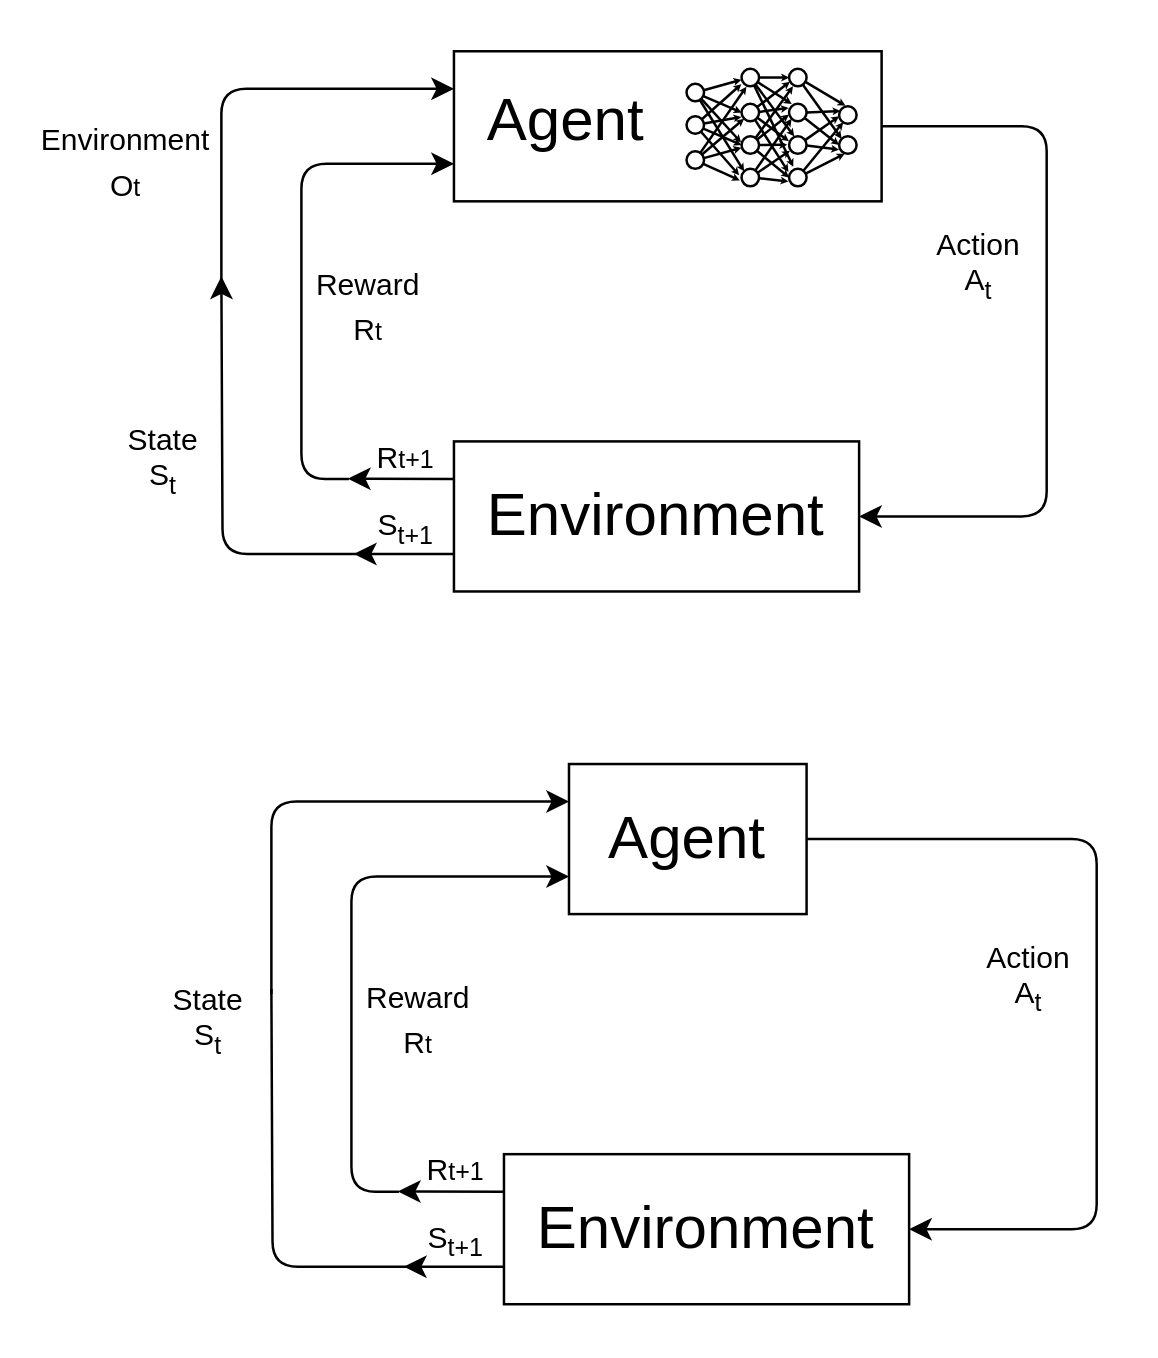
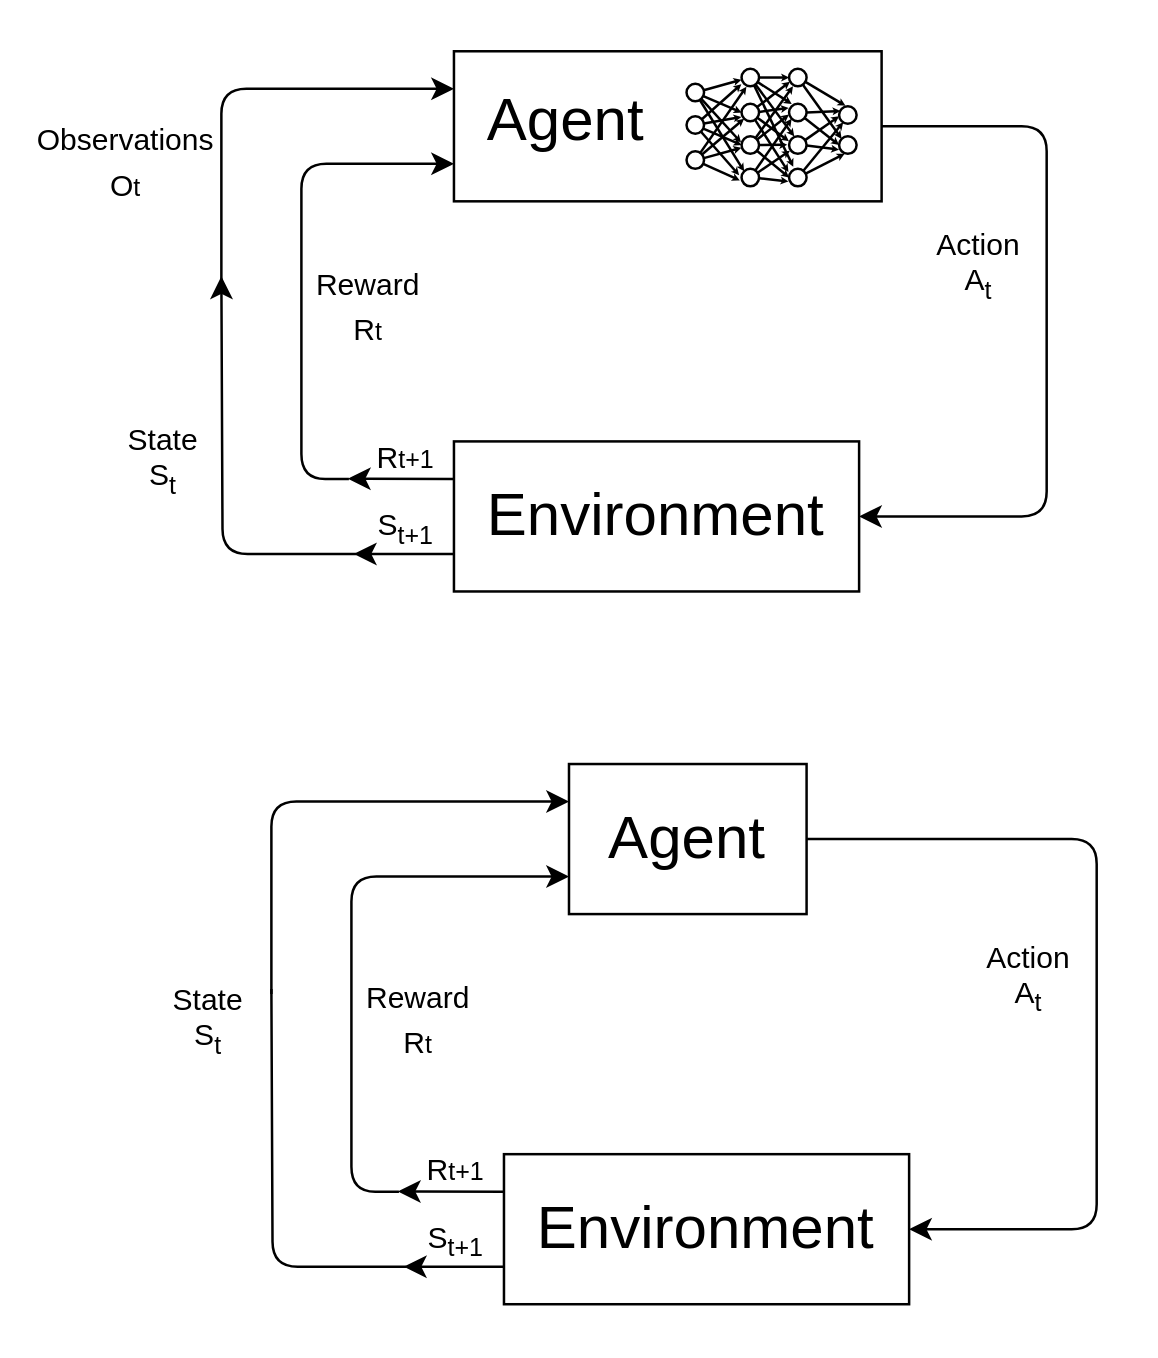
(126, 164) -> (126, 164)
